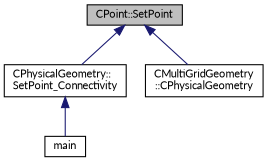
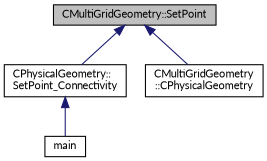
(135, 15) -> (135, 15)
